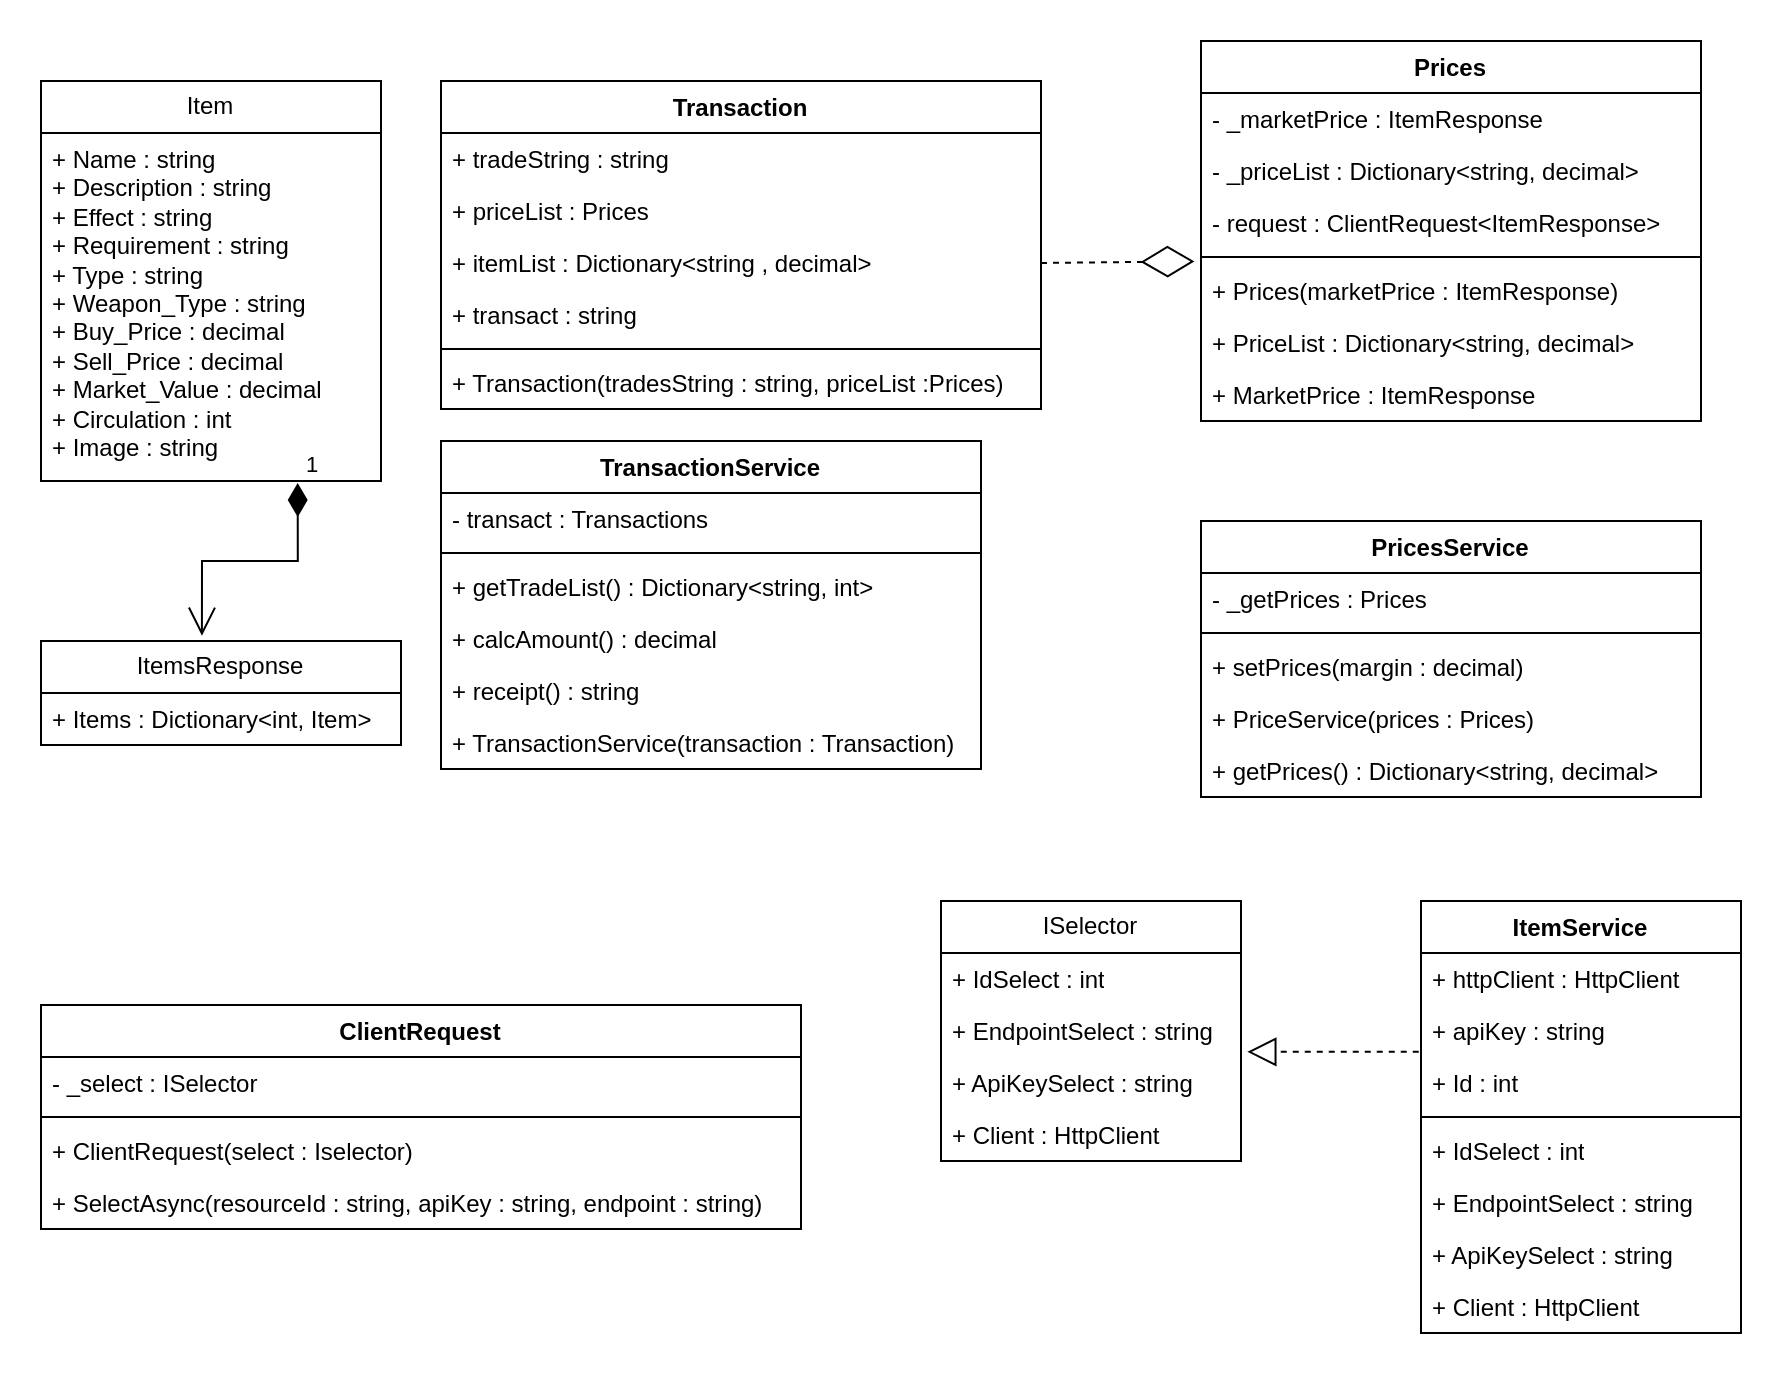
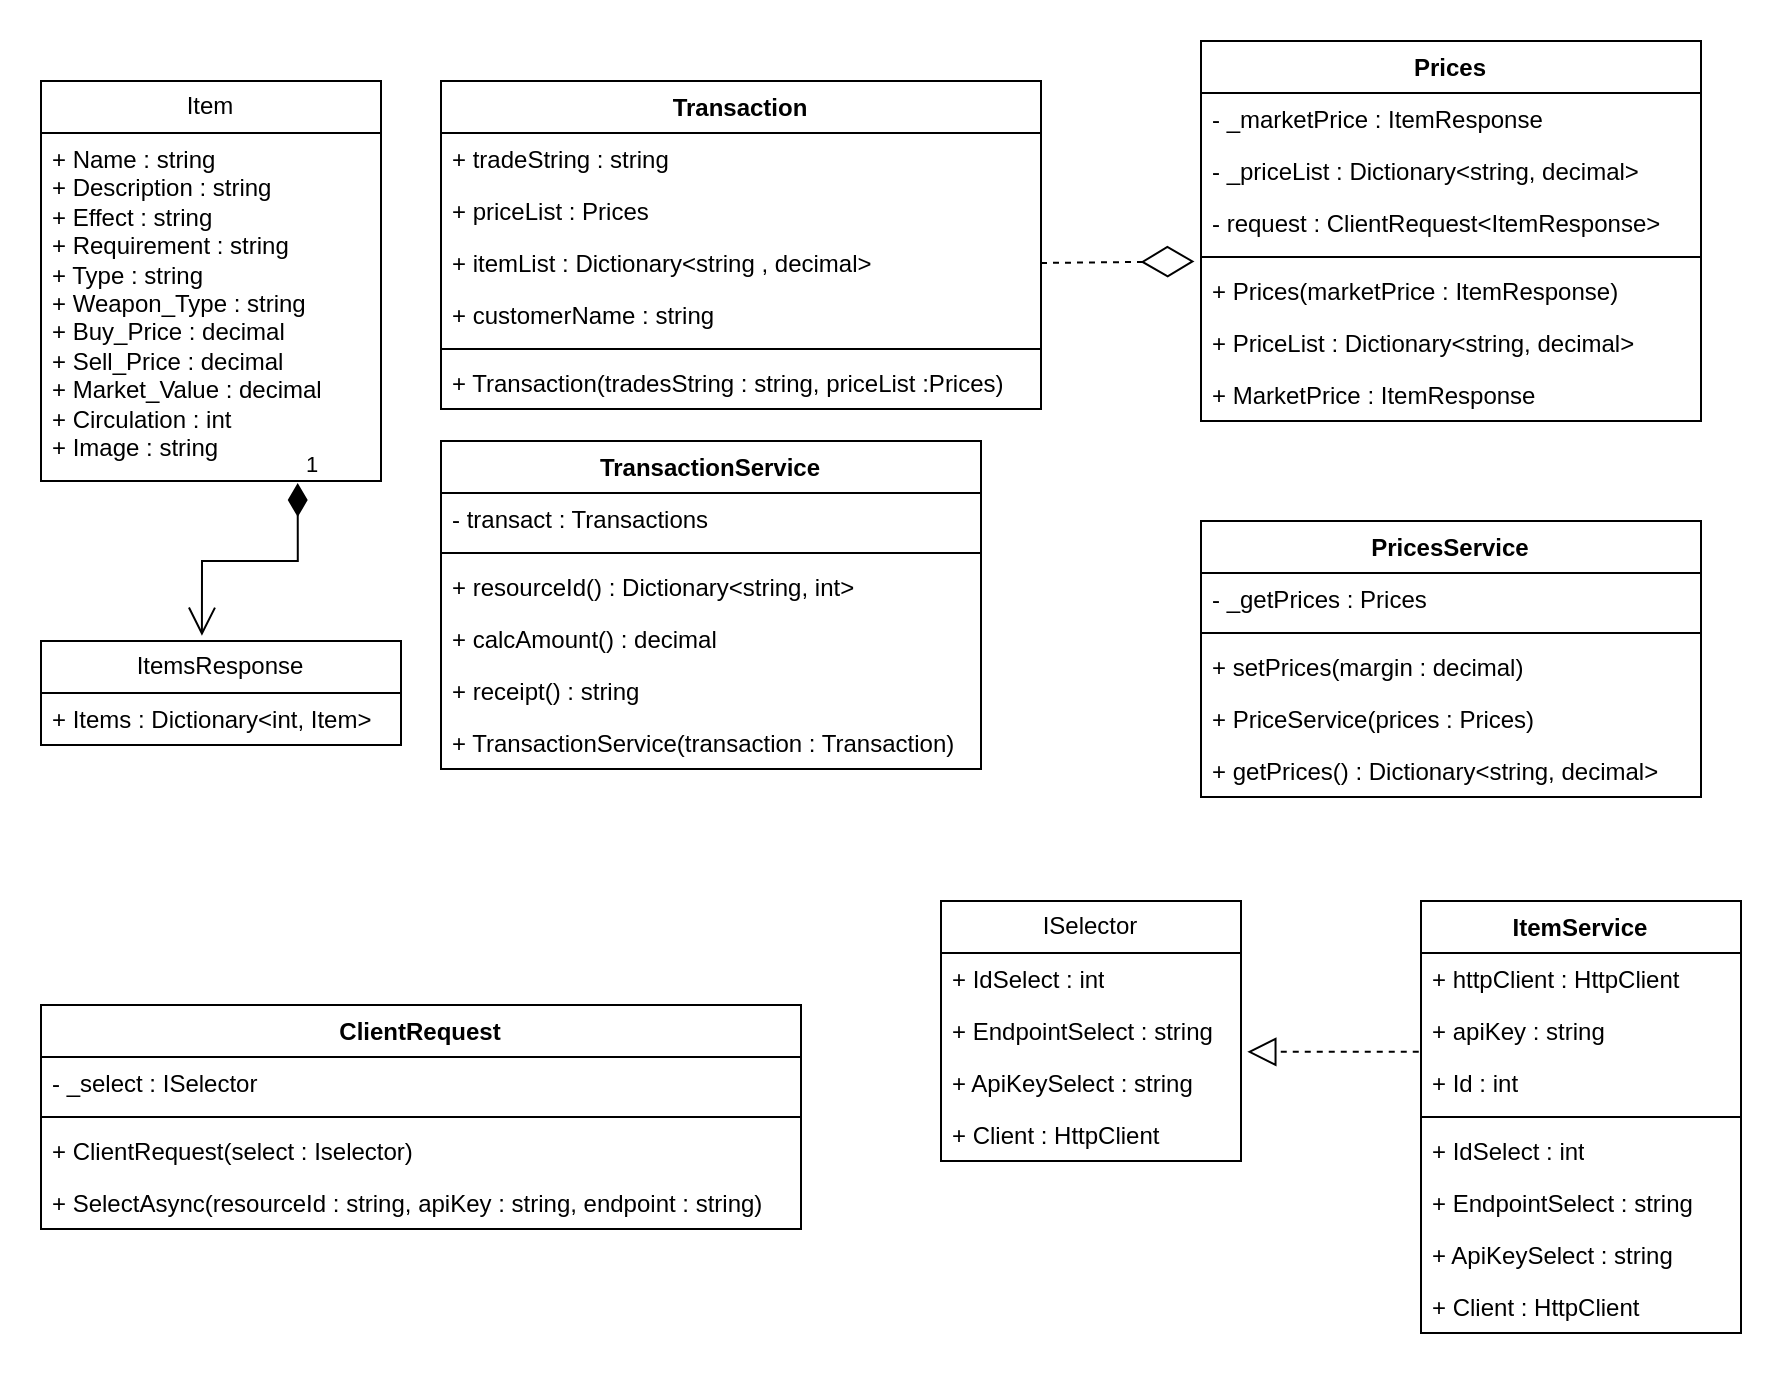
(565, 317) -> (592, 317)
(701, 589) -> (691, 589)
